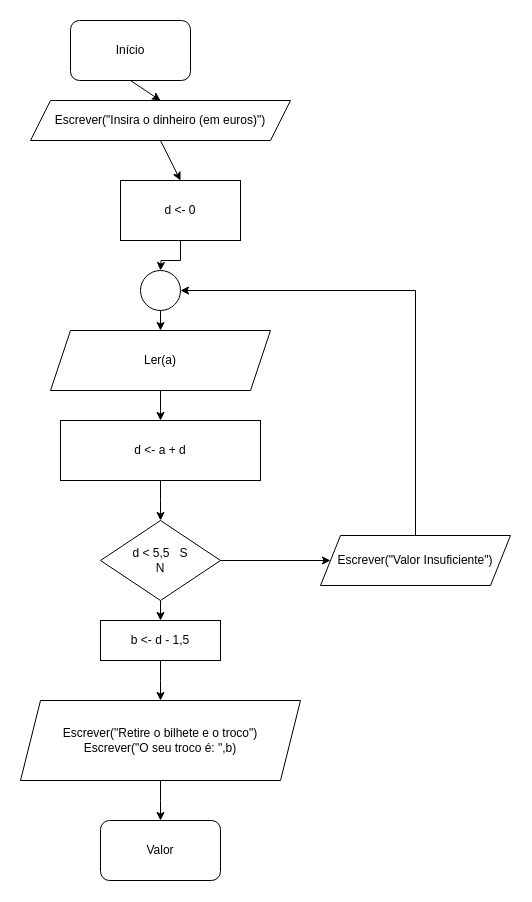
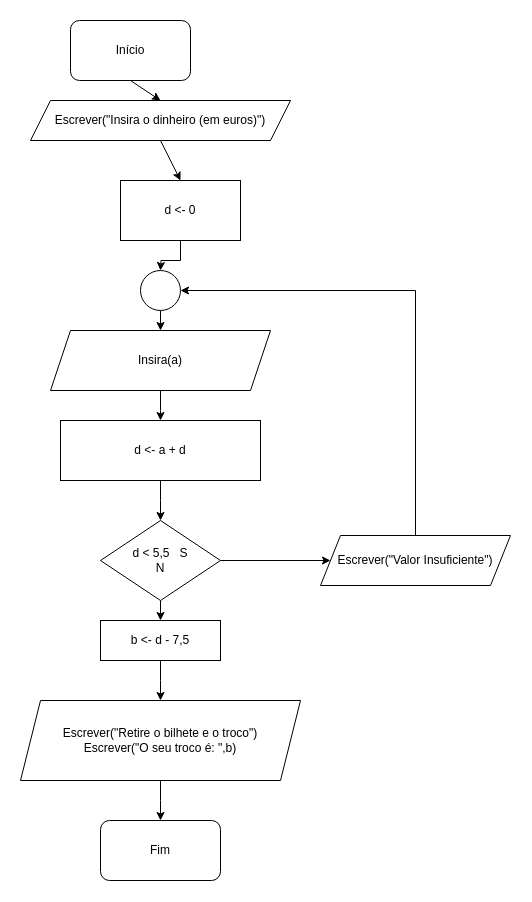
(161, 361) -> (161, 361)
(161, 641) -> (161, 641)
(161, 851) -> (161, 851)
